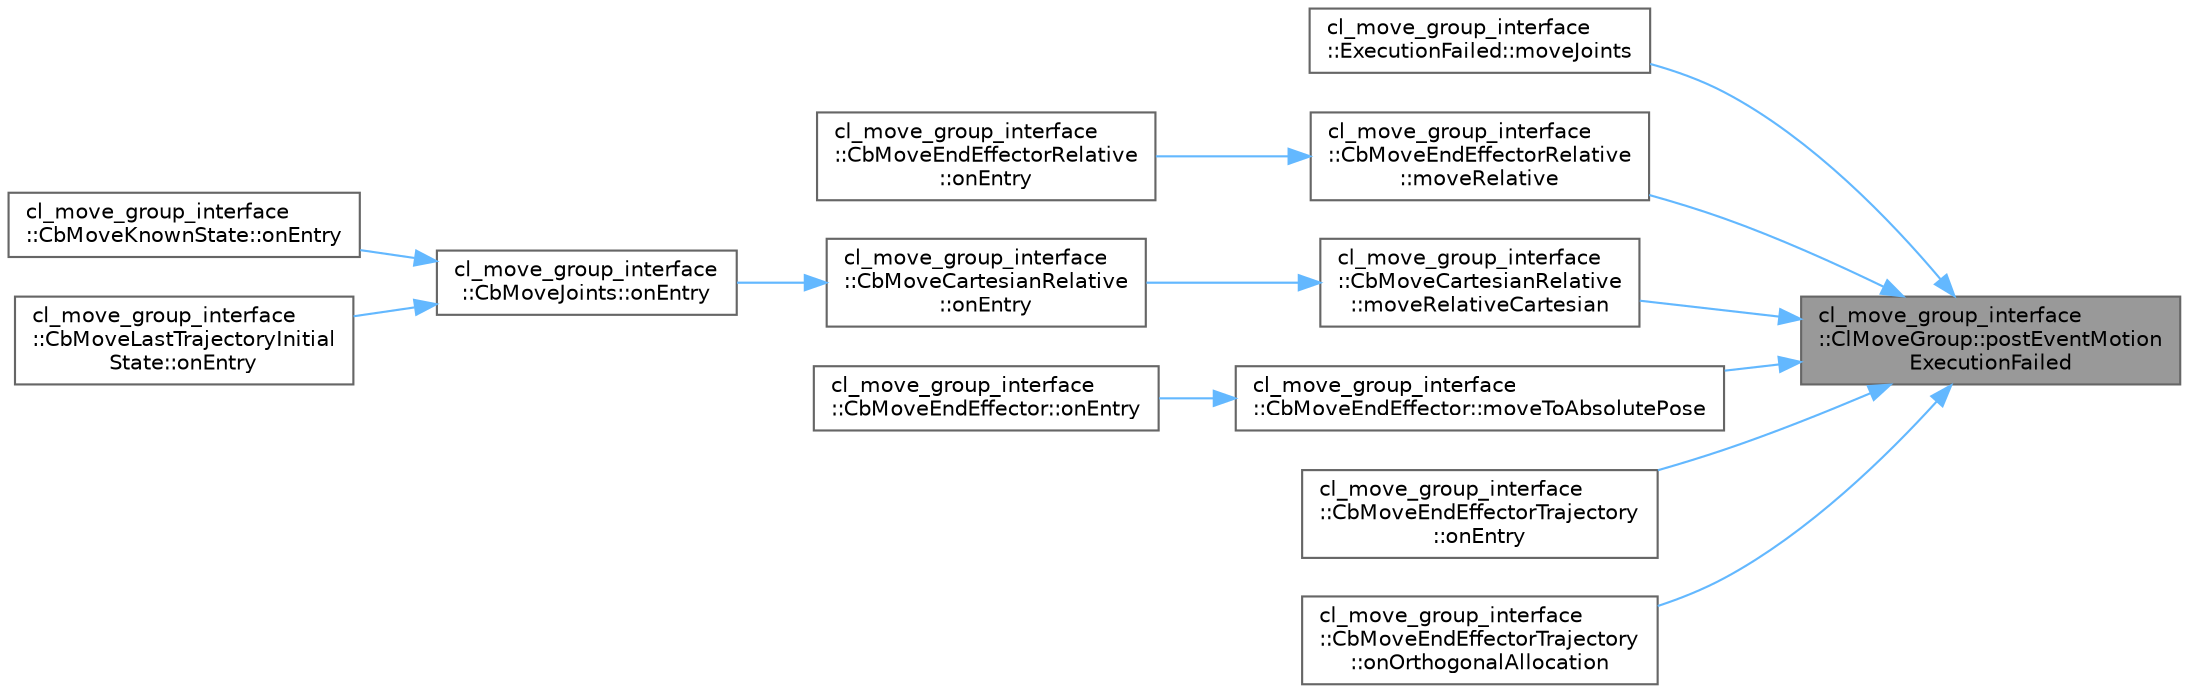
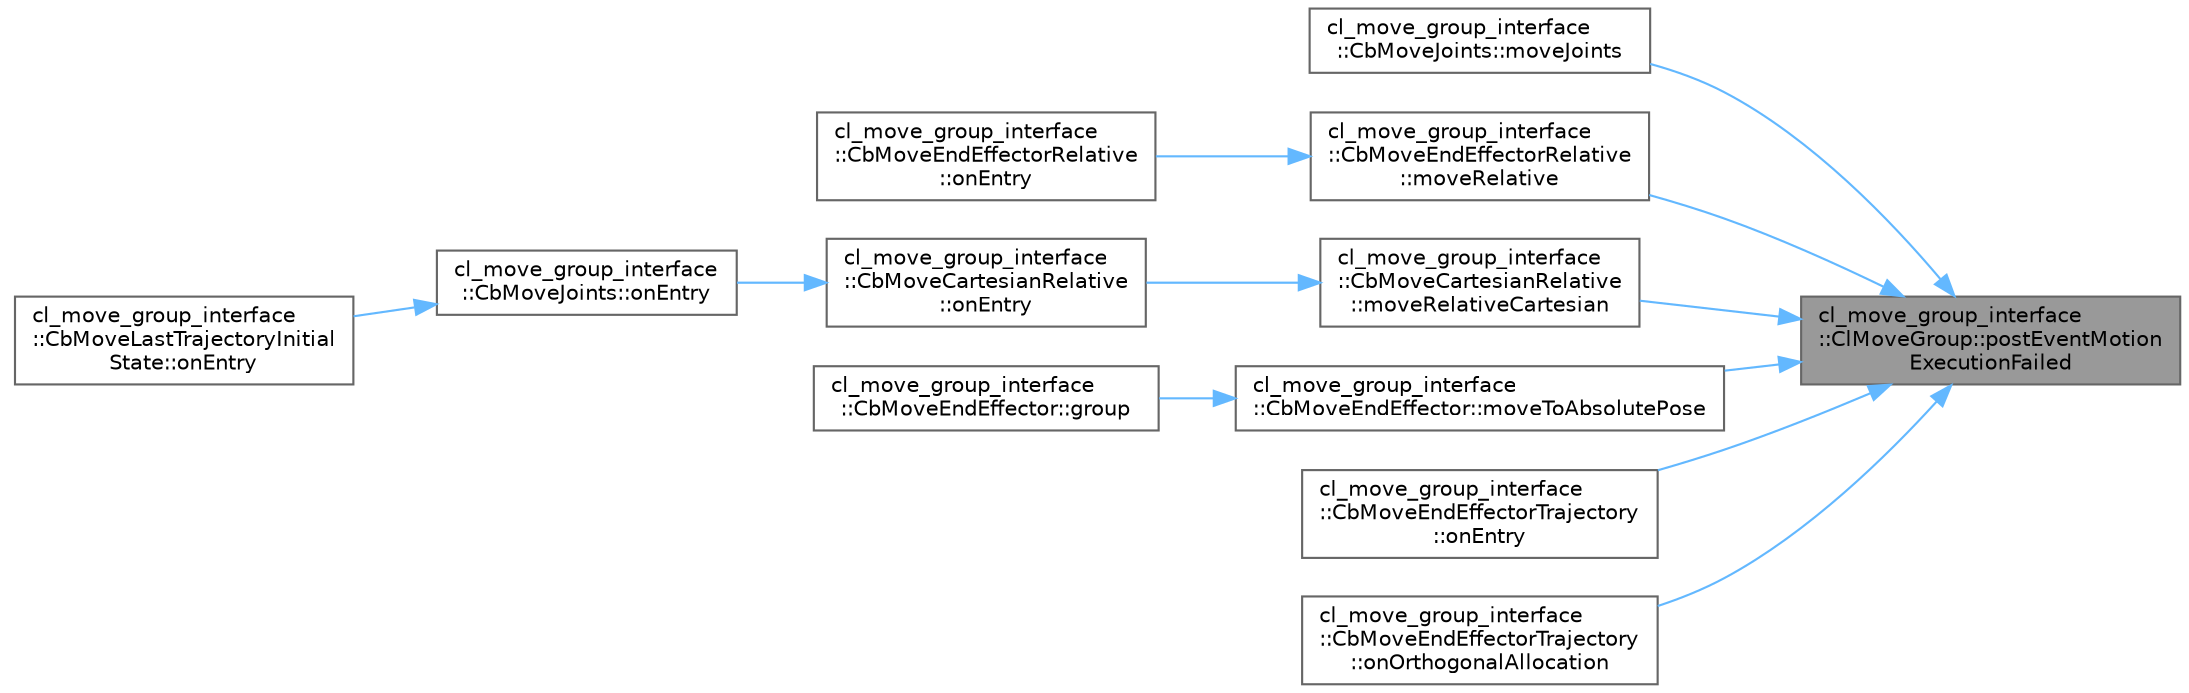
(1480, 41) -> (1480, 41)
(184, 225) -> none
(986, 398) -> (986, 398)
